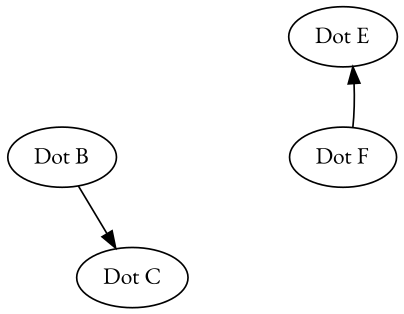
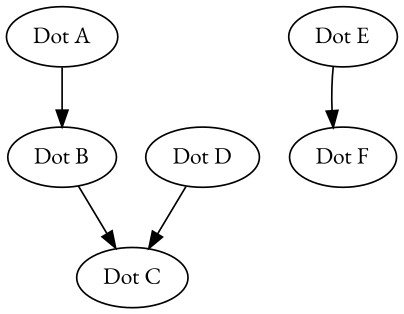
none -> (62, 37)
(354, 106) -> (332, 89)
none -> (203, 157)
